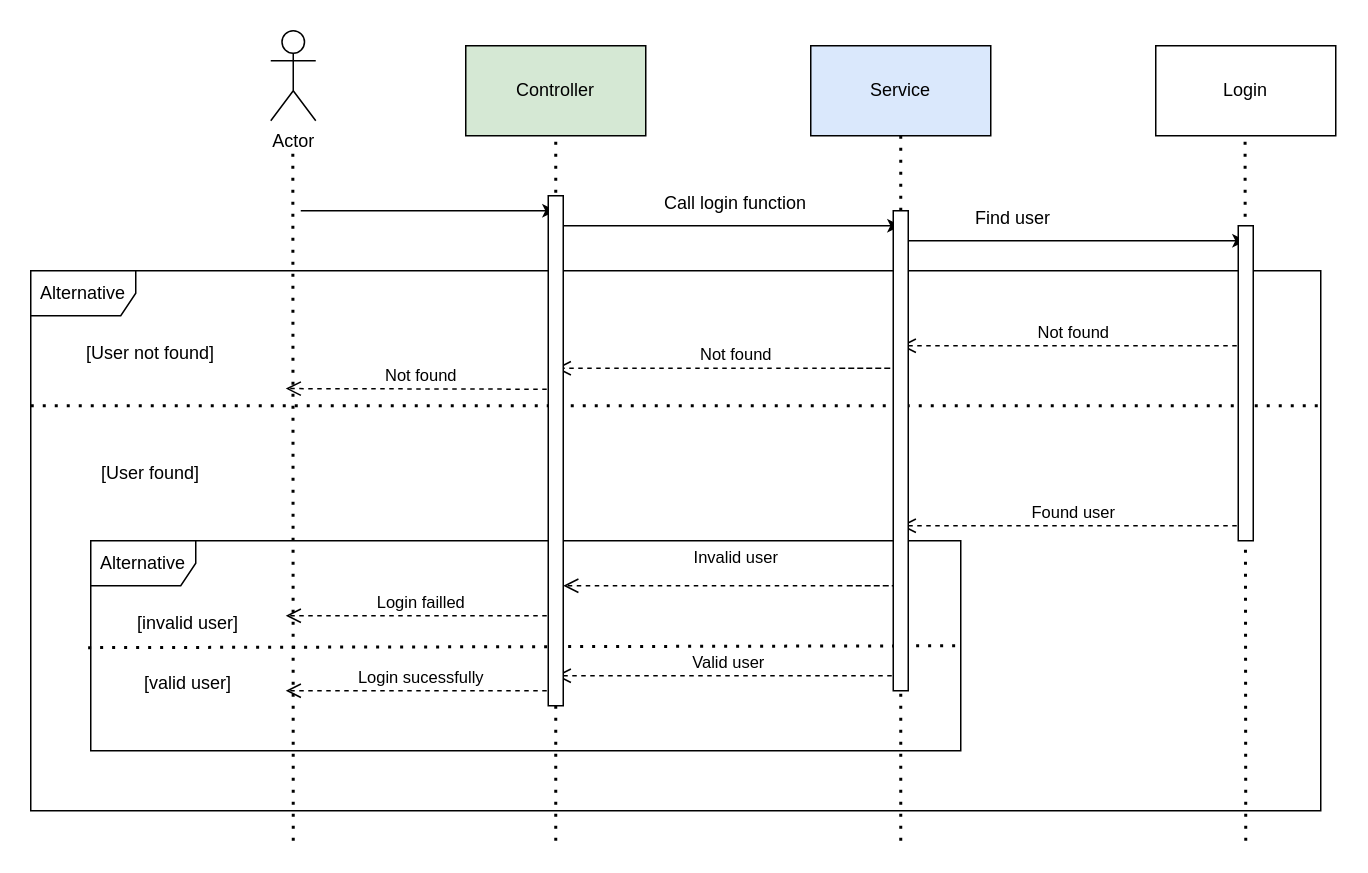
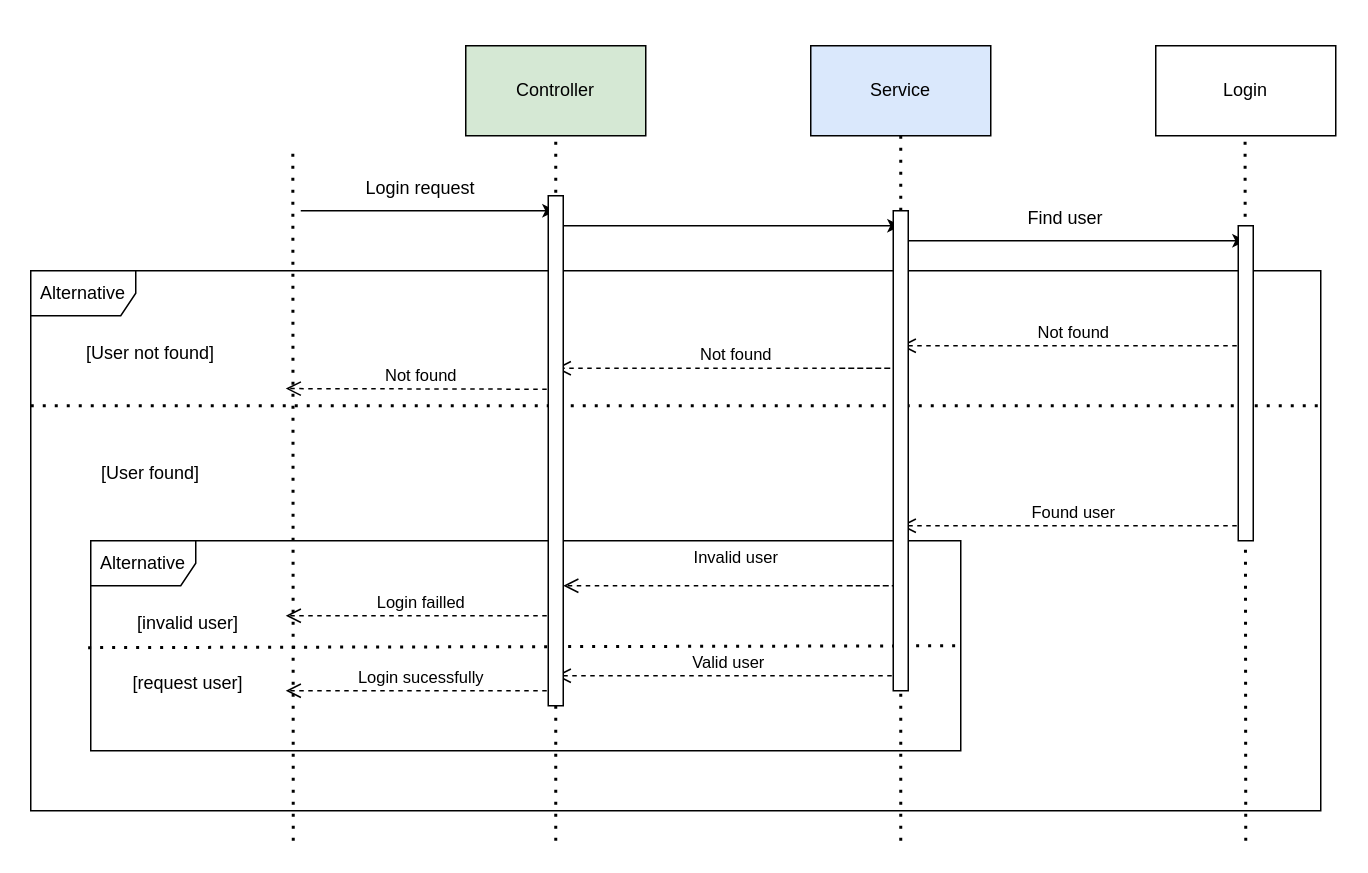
(293, 76) -> none
none -> (421, 188)
(736, 203) -> none
(1013, 218) -> (1066, 218)
(188, 683) -> (188, 683)
